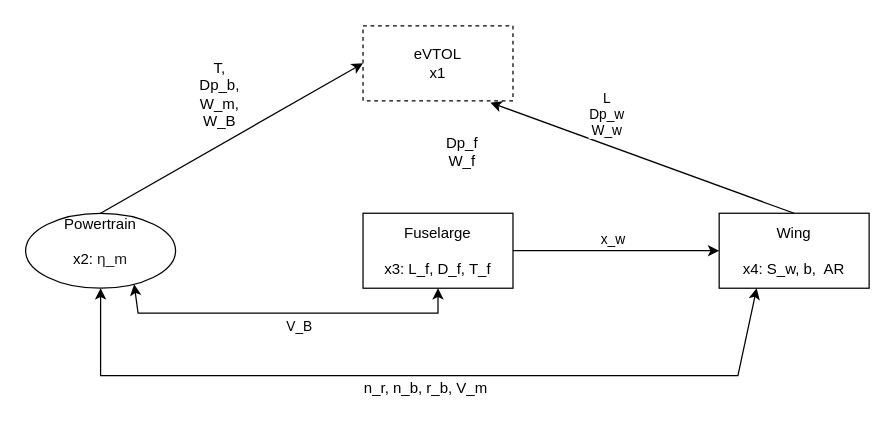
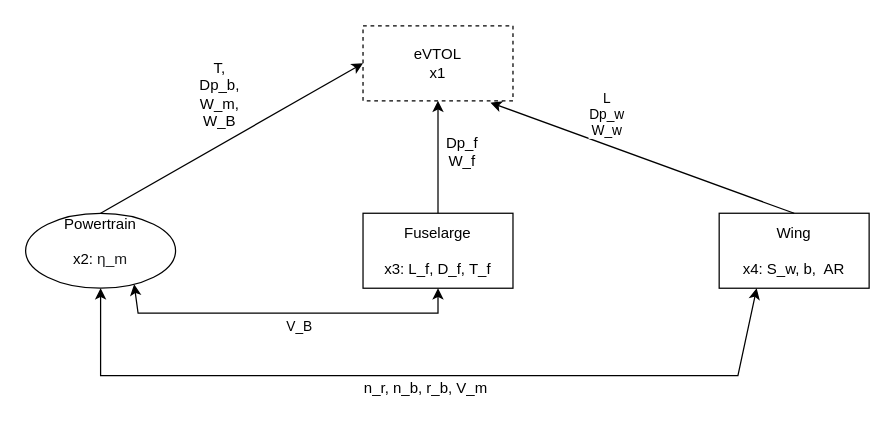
none -> (438, 161)
(612, 251) -> none
